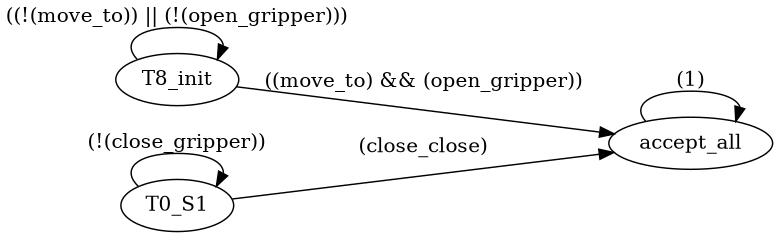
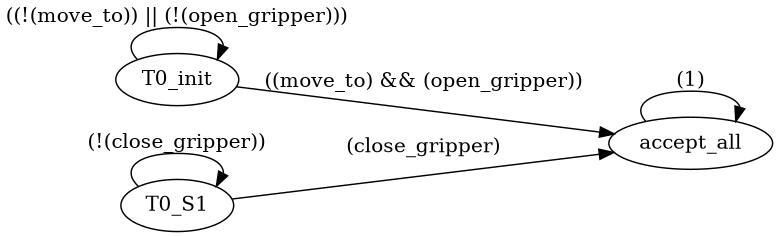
(177, 80) -> (177, 80)
(424, 147) -> (424, 147)
